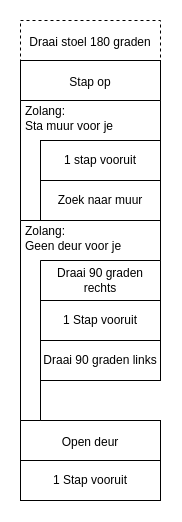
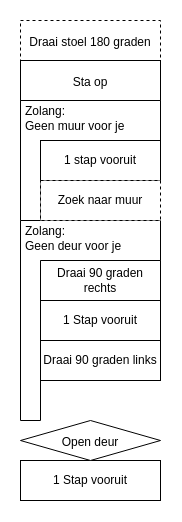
(91, 81) -> (91, 81)
(75, 119) -> (78, 119)
(101, 201) -> (101, 201)
(91, 441) -> (91, 441)
